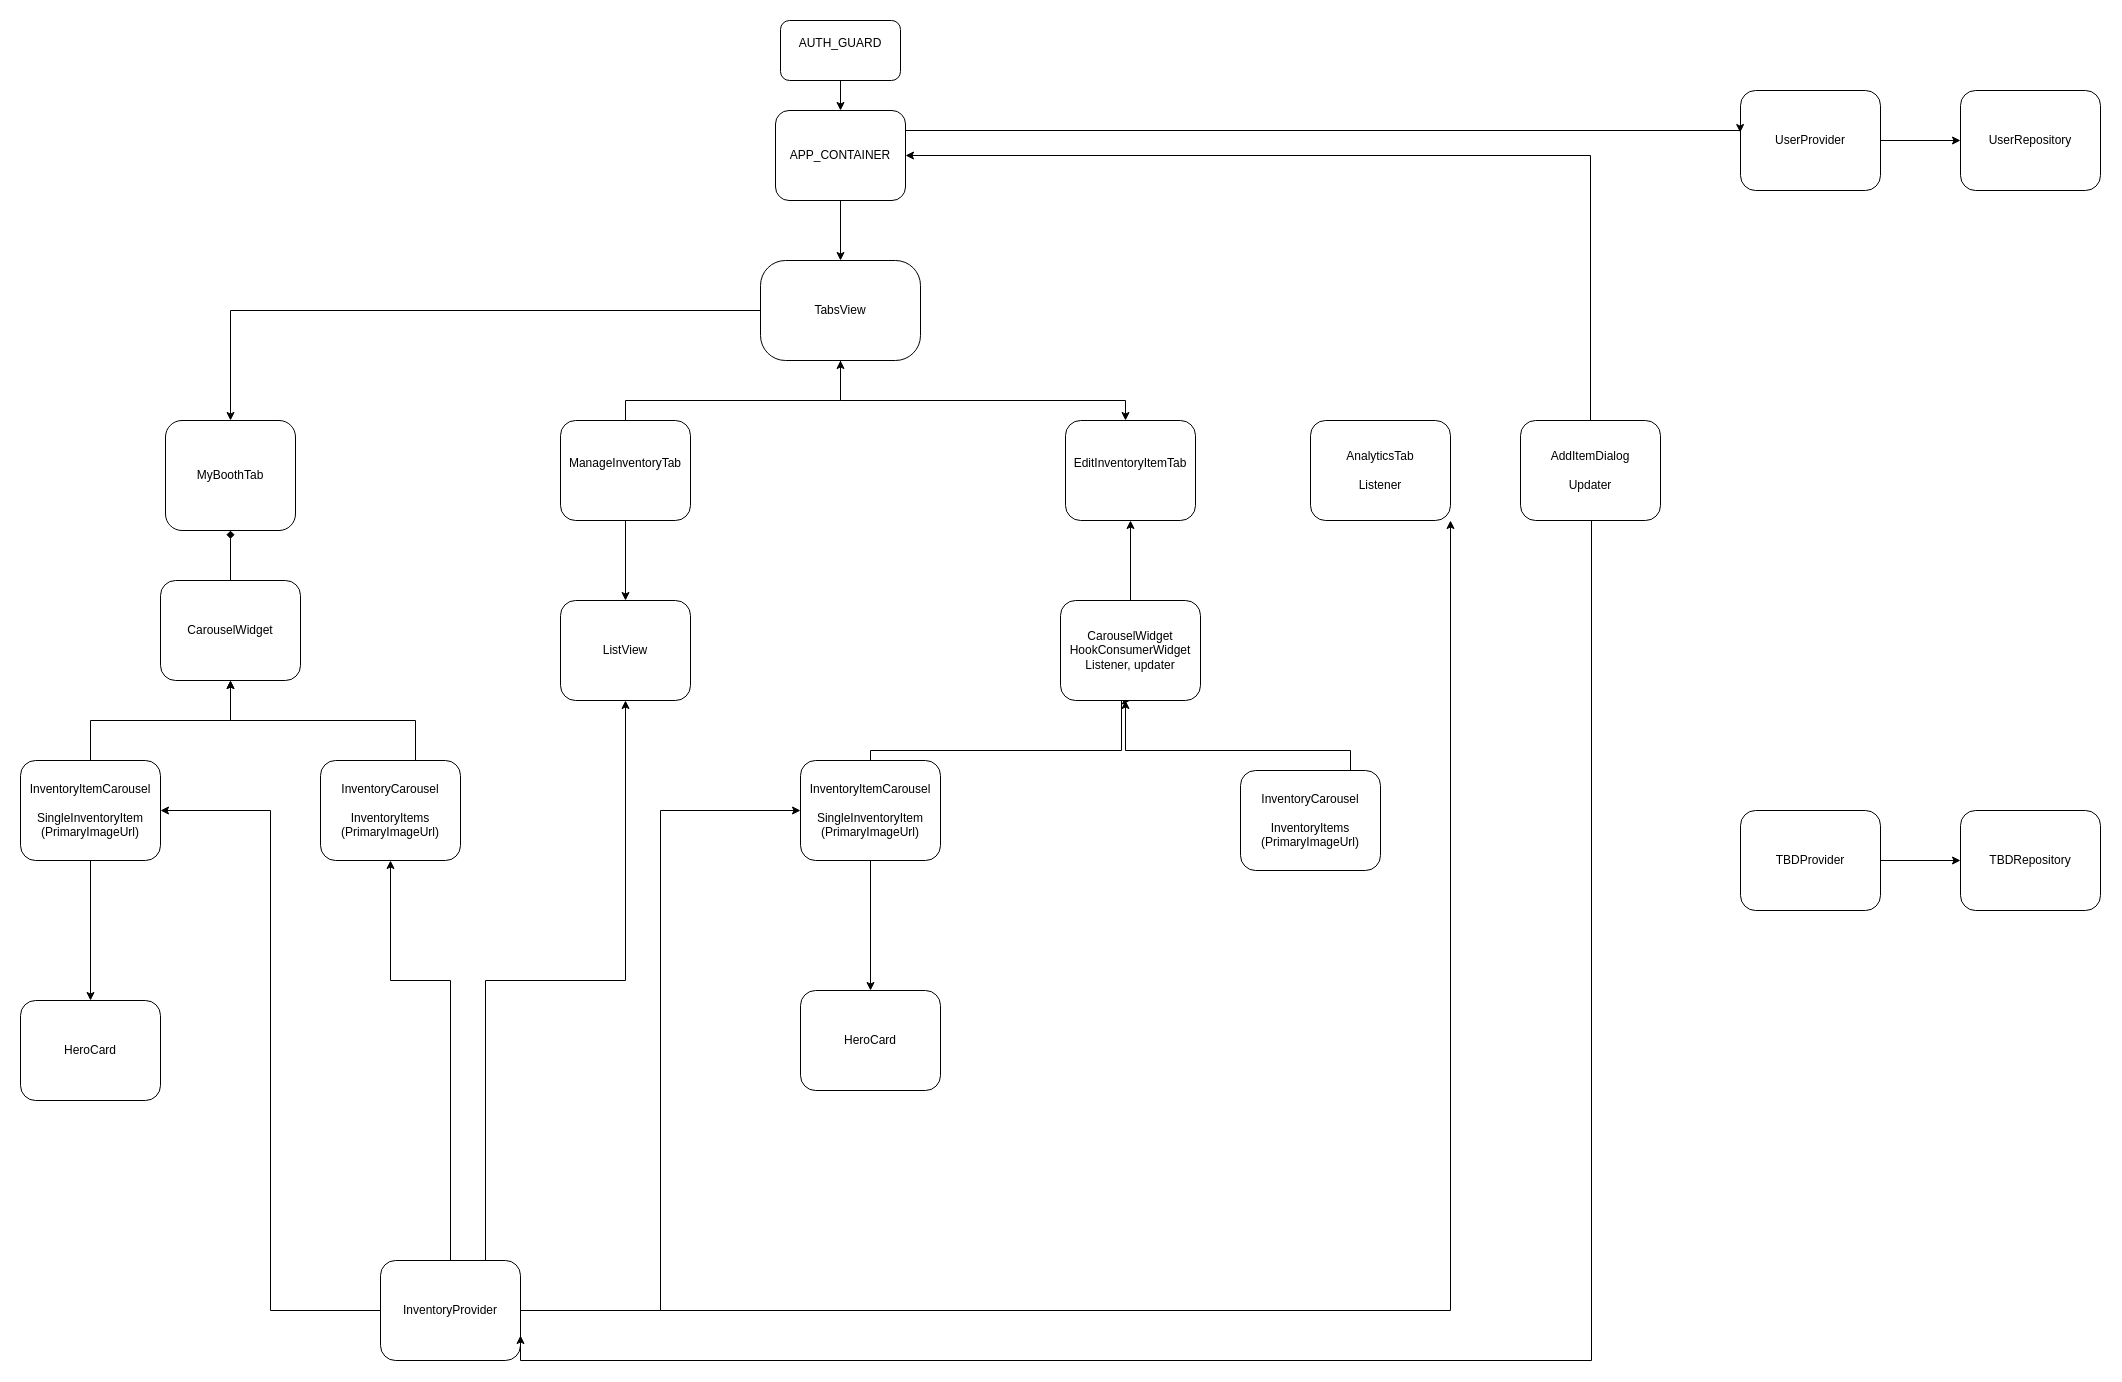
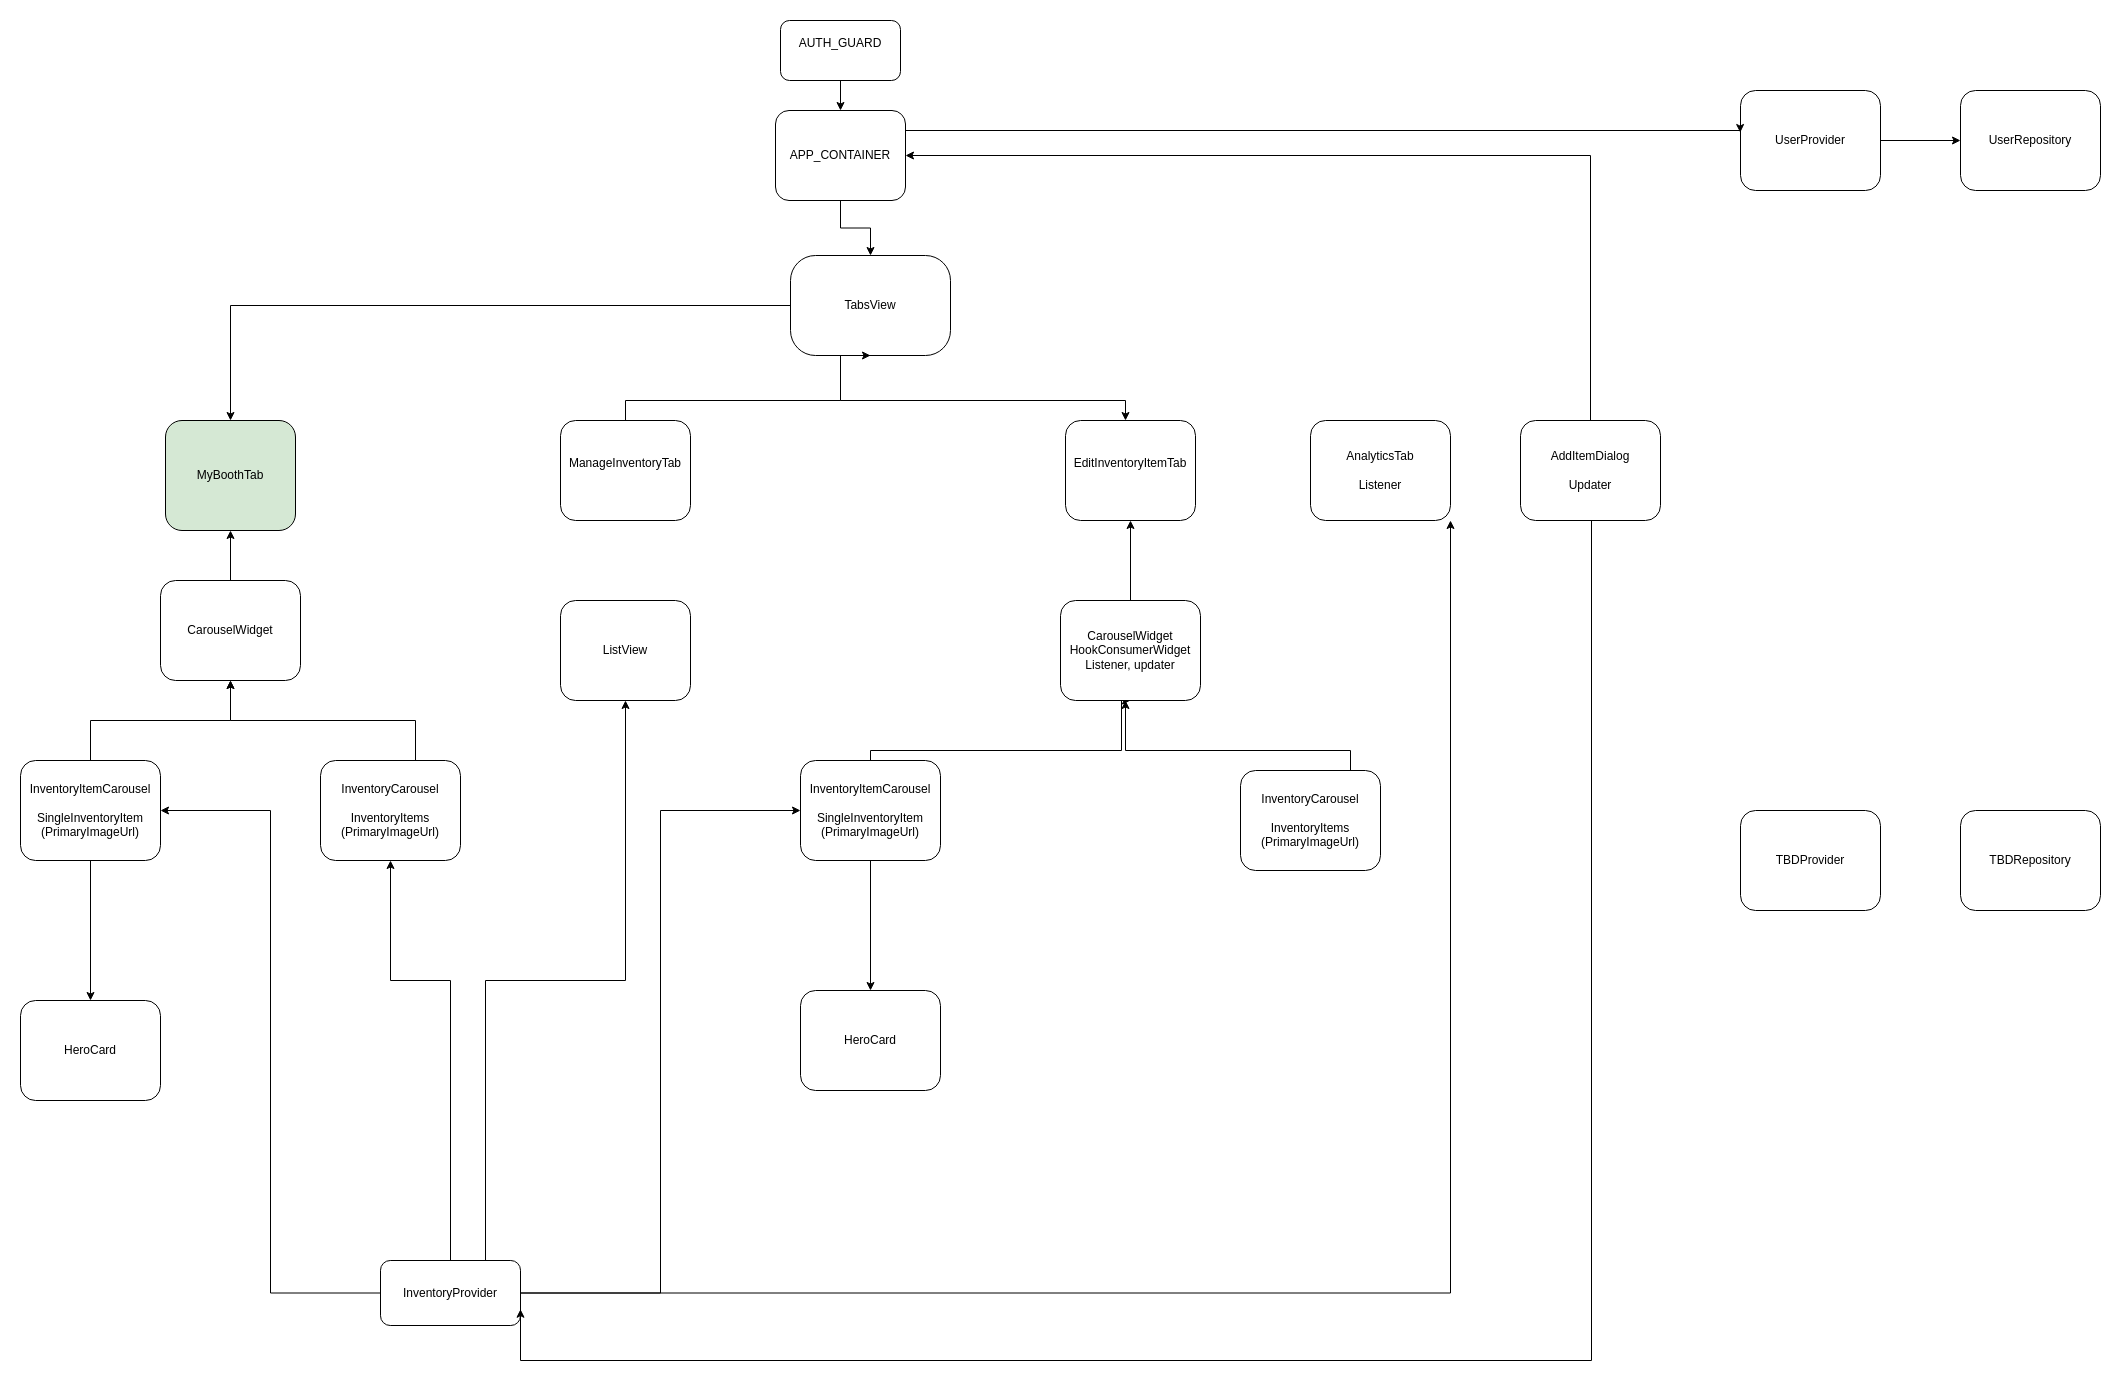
(841, 311) -> (871, 306)
(231, 476) -> (231, 476)
(231, 539) -> (231, 538)
(626, 557) -> none
(1917, 861) -> none
(451, 1311) -> (451, 1293)
